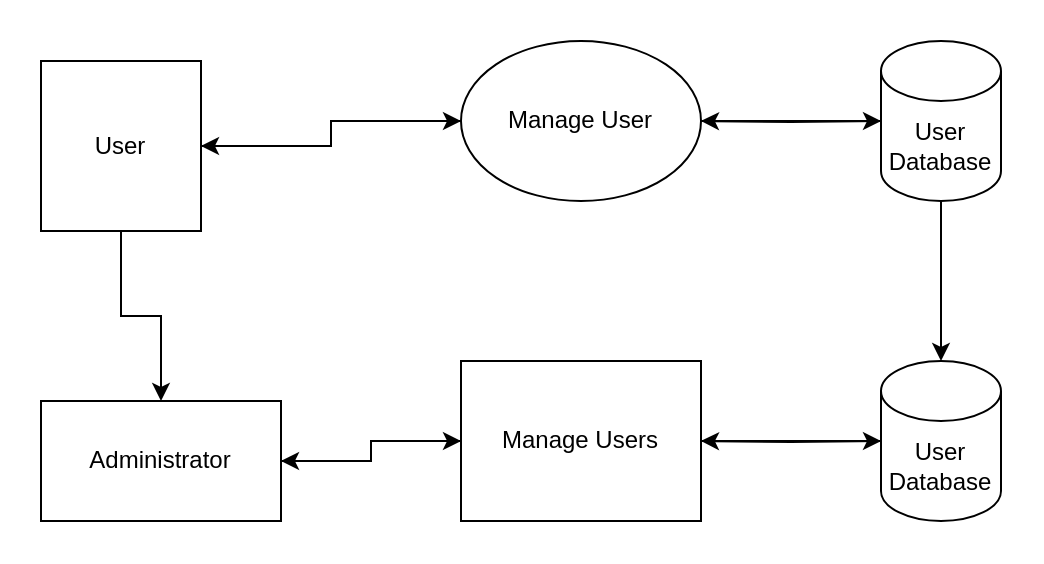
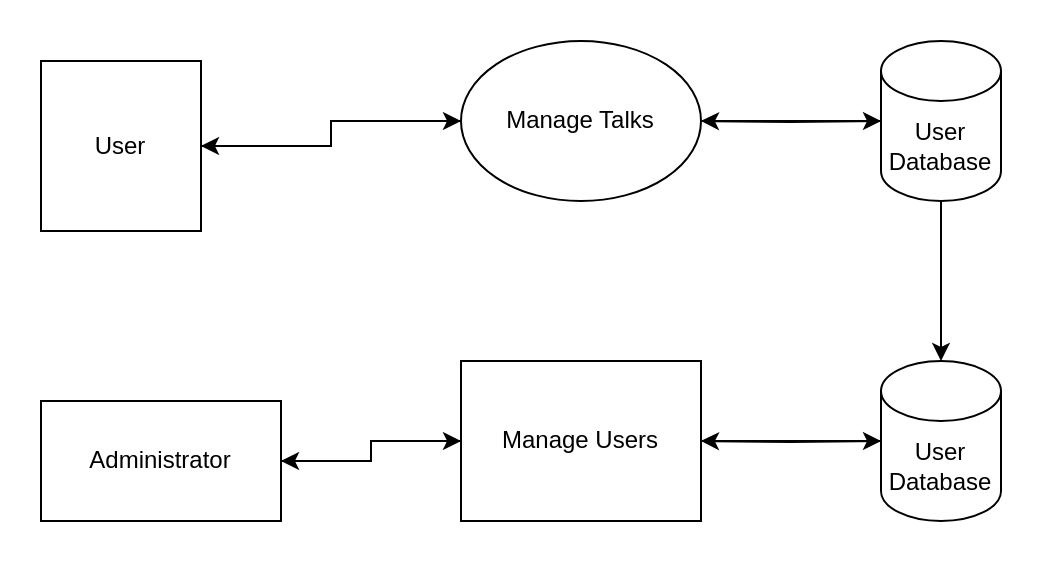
(581, 121) -> (581, 121)
(134, 316) -> none
